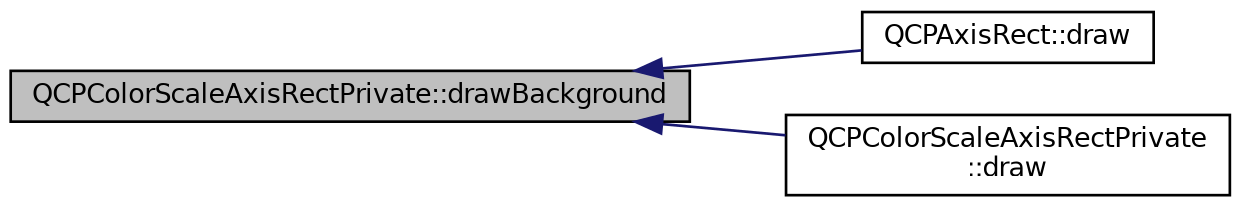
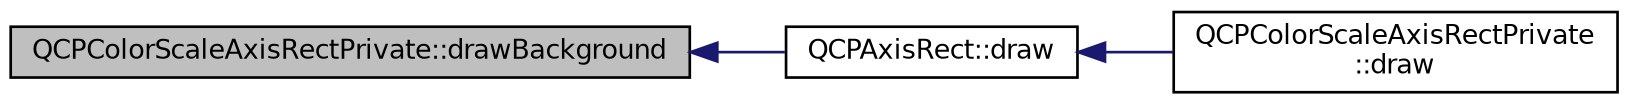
(724, 130) -> (1139, 52)
